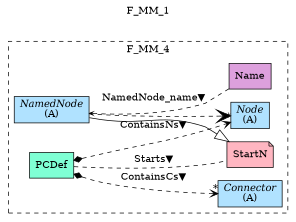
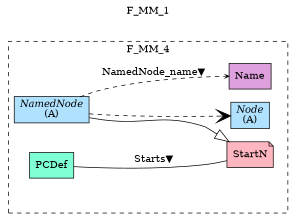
(163, 112) -> (152, 81)
(154, 143) -> none
(151, 168) -> (151, 168)
(250, 194) -> none
